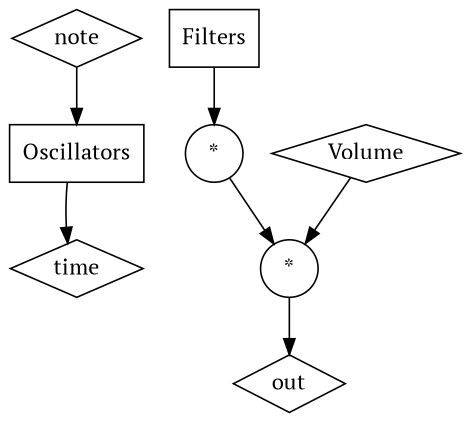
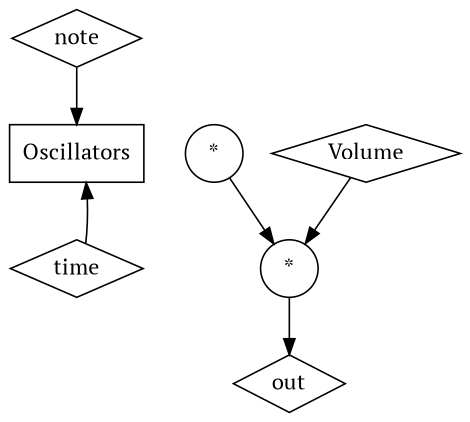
(214, 38) -> none
(66, 205) -> (87, 221)
